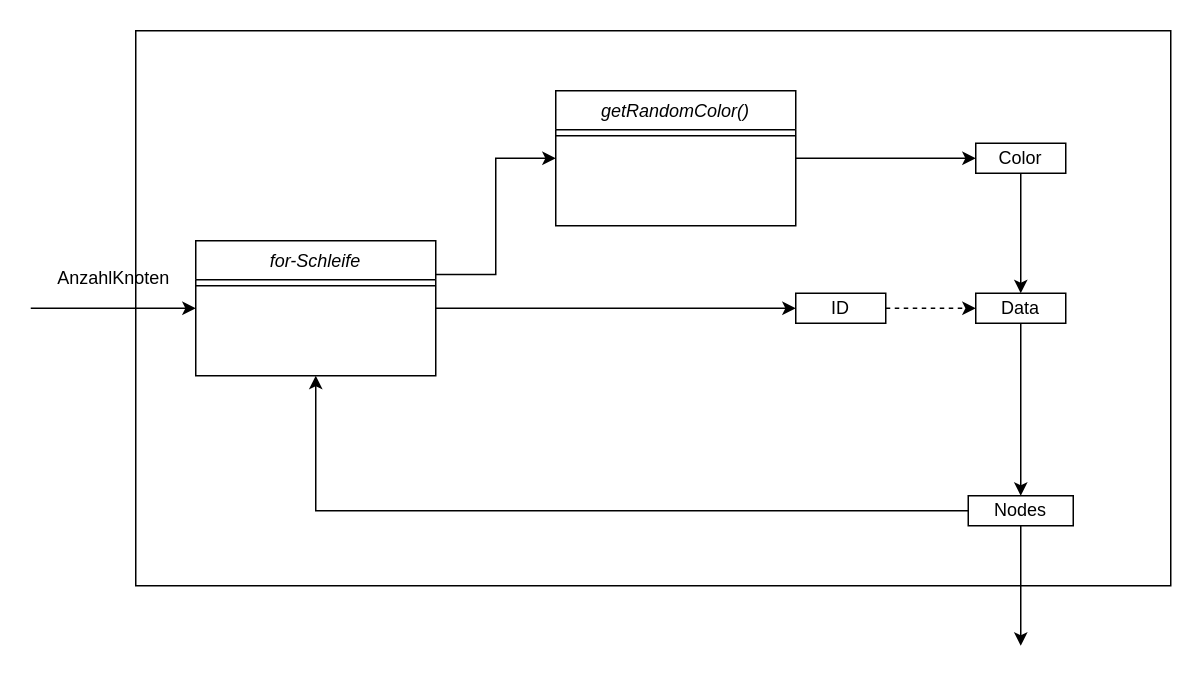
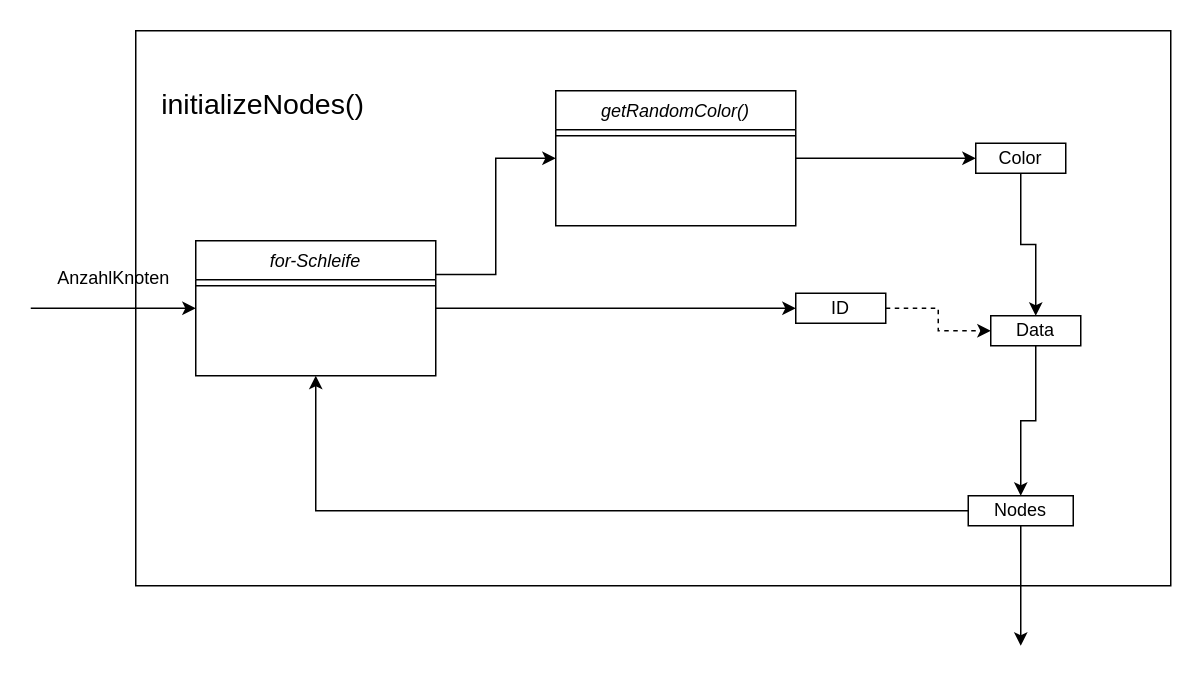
none -> (263, 106)
(1021, 308) -> (1036, 331)
